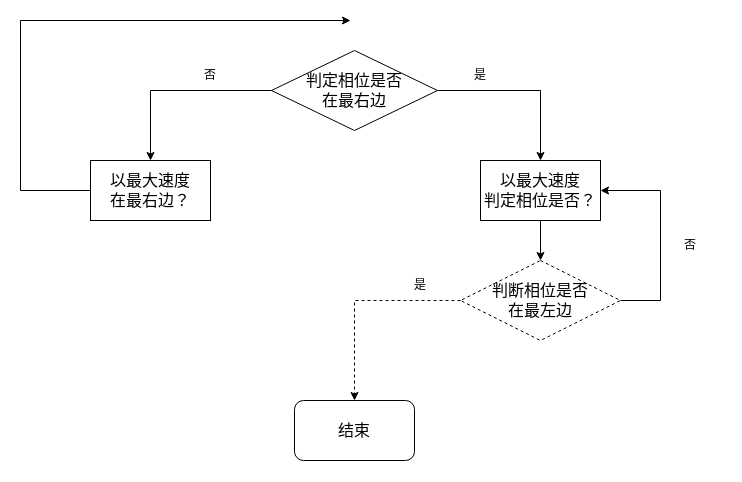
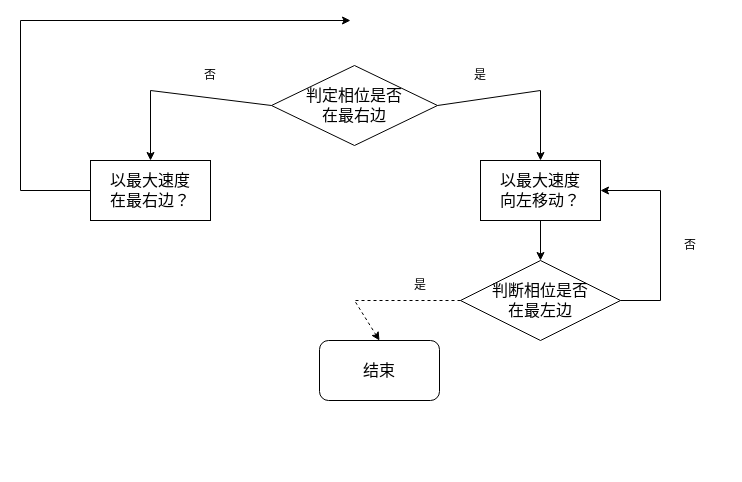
(355, 91) -> (355, 106)
(541, 191) -> (541, 191)
(541, 301) -> (541, 301)
(355, 431) -> (380, 371)
